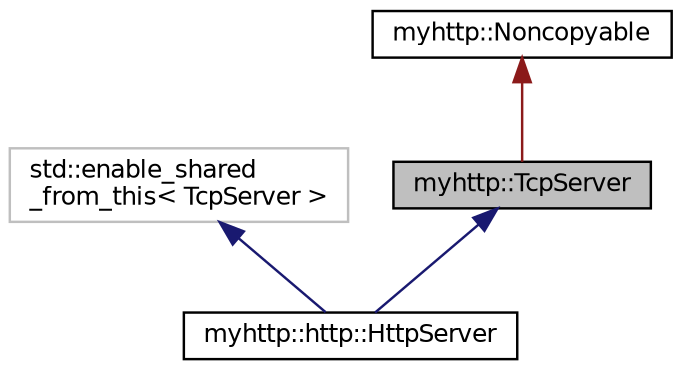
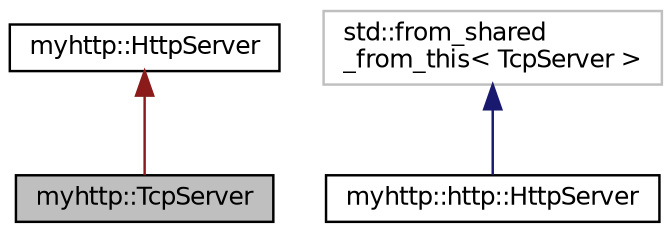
(522, 34) -> (145, 48)
(179, 185) -> (493, 48)
(427, 268) -> none
